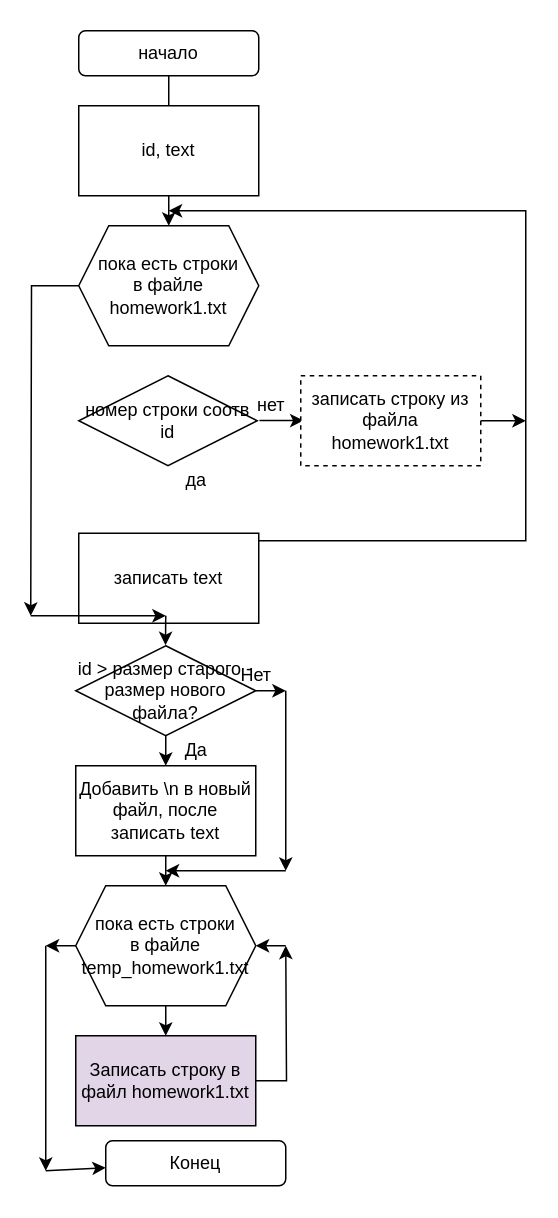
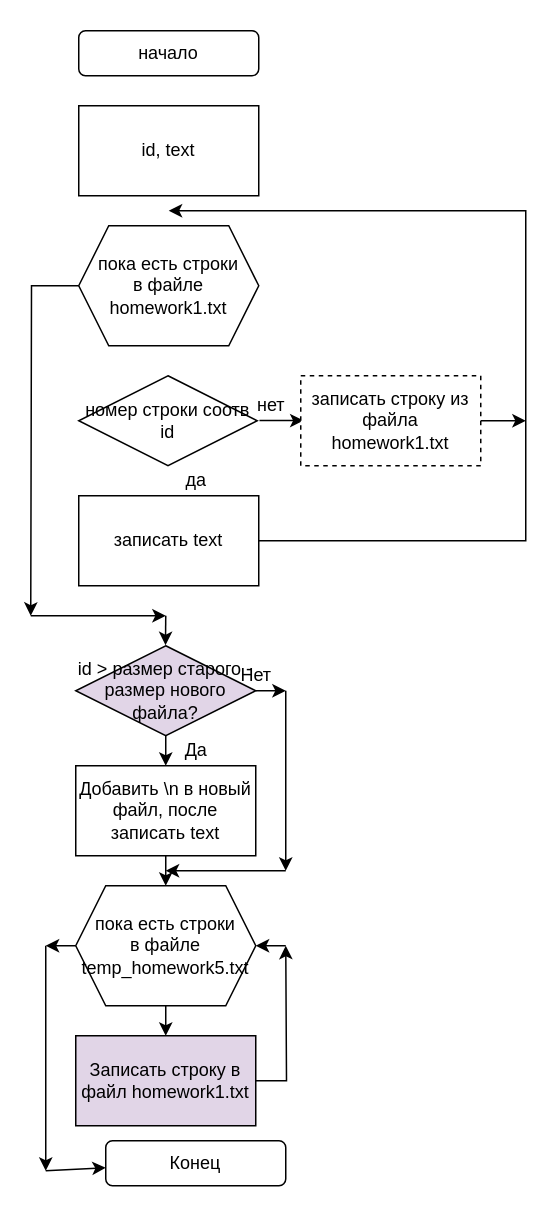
(169, 91) -> none
(169, 578) -> (169, 541)
(166, 691) -> (166, 691)
(166, 946) -> (166, 946)
